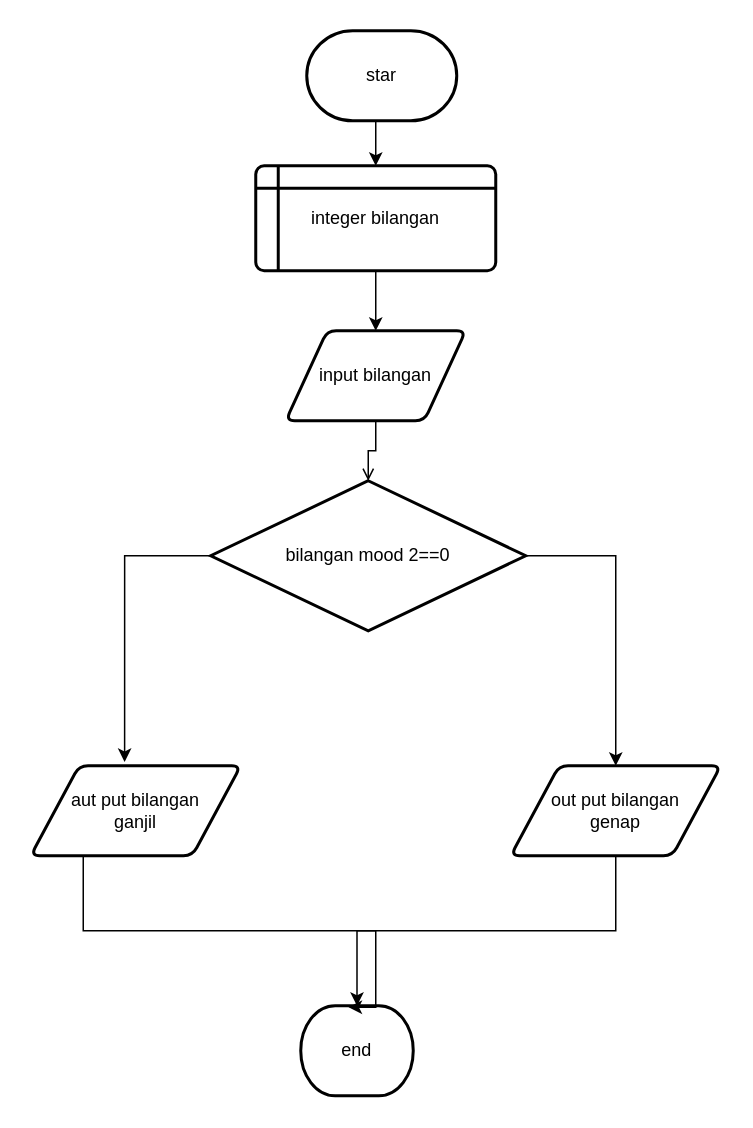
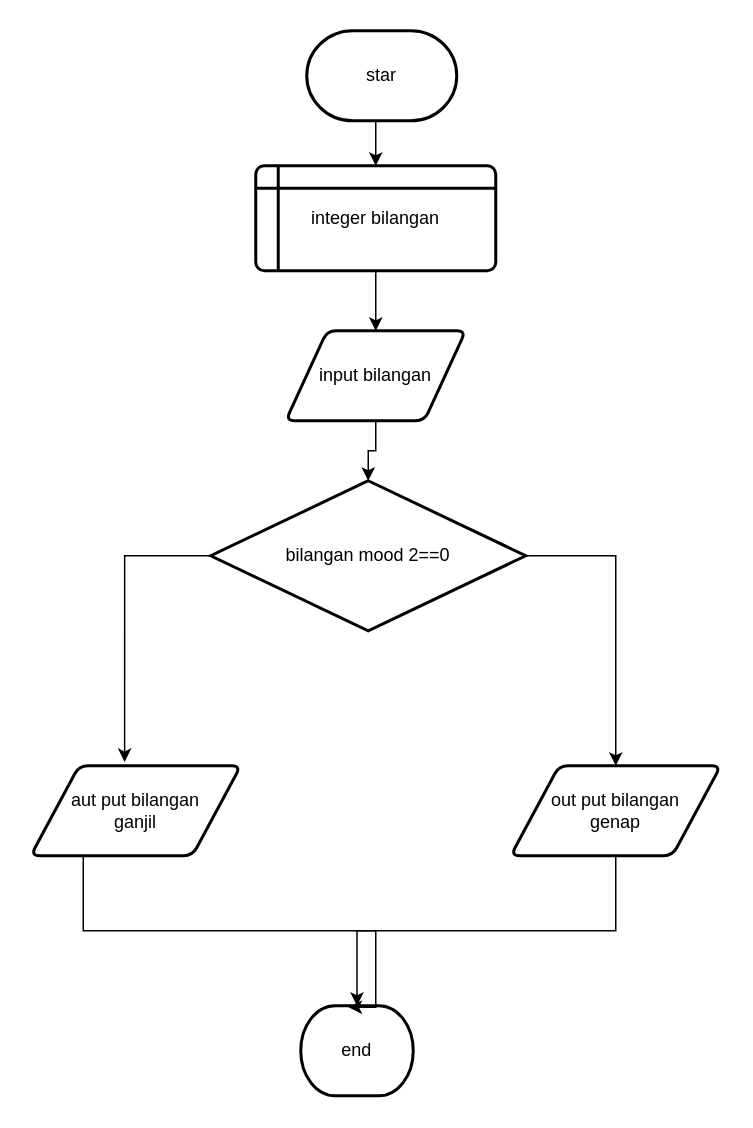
(368, 471) -> (368, 469)
